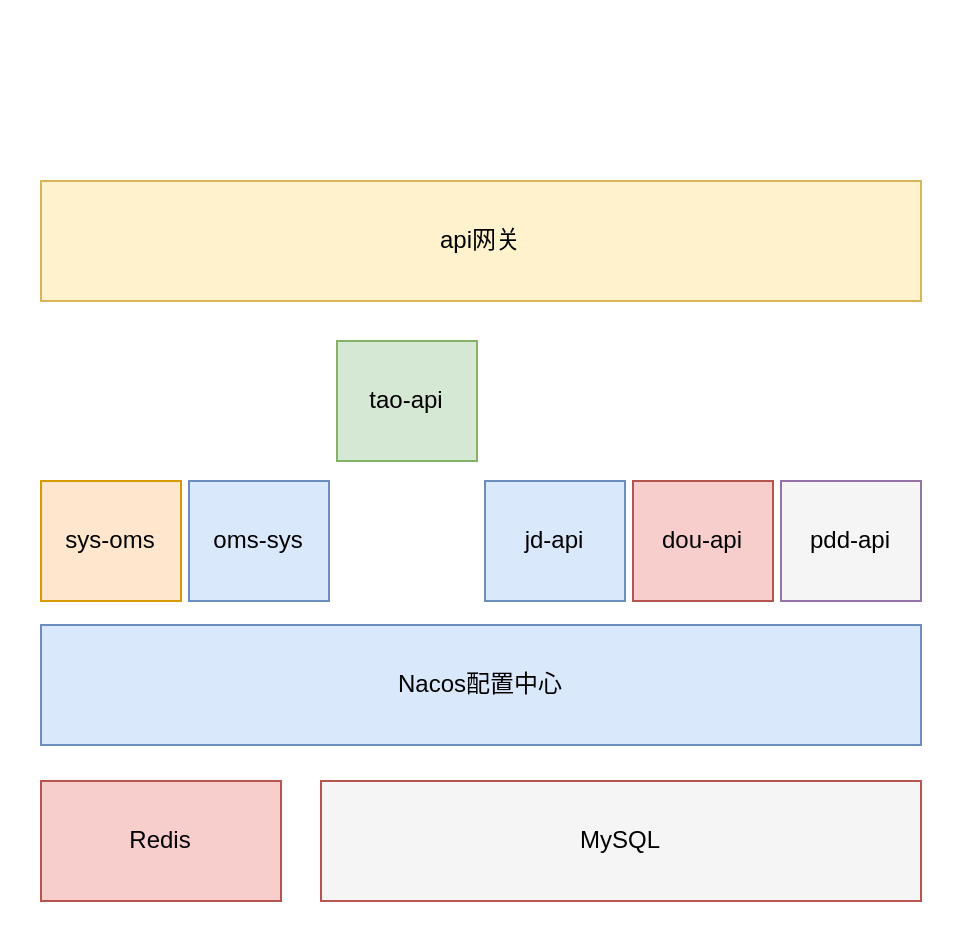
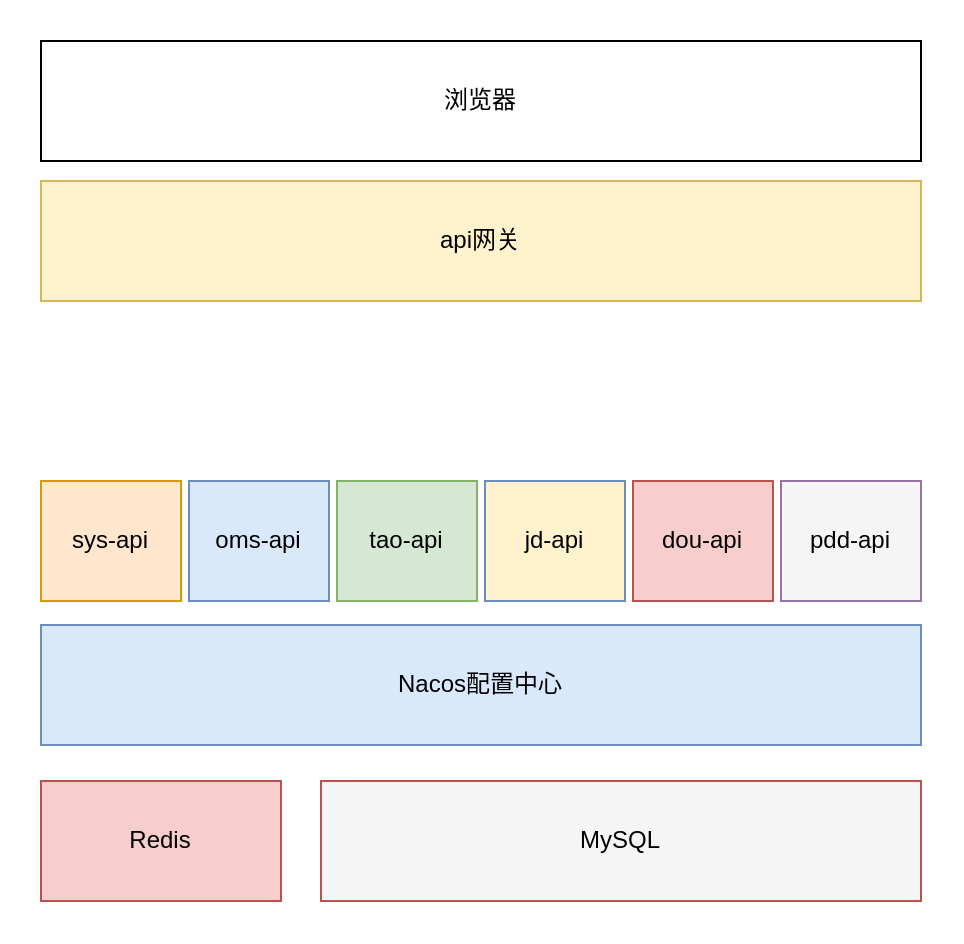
none -> (481, 101)
(407, 401) -> (407, 541)
(111, 541) -> (111, 541)
(259, 541) -> (259, 541)
(555, 541) -> (555, 541)
